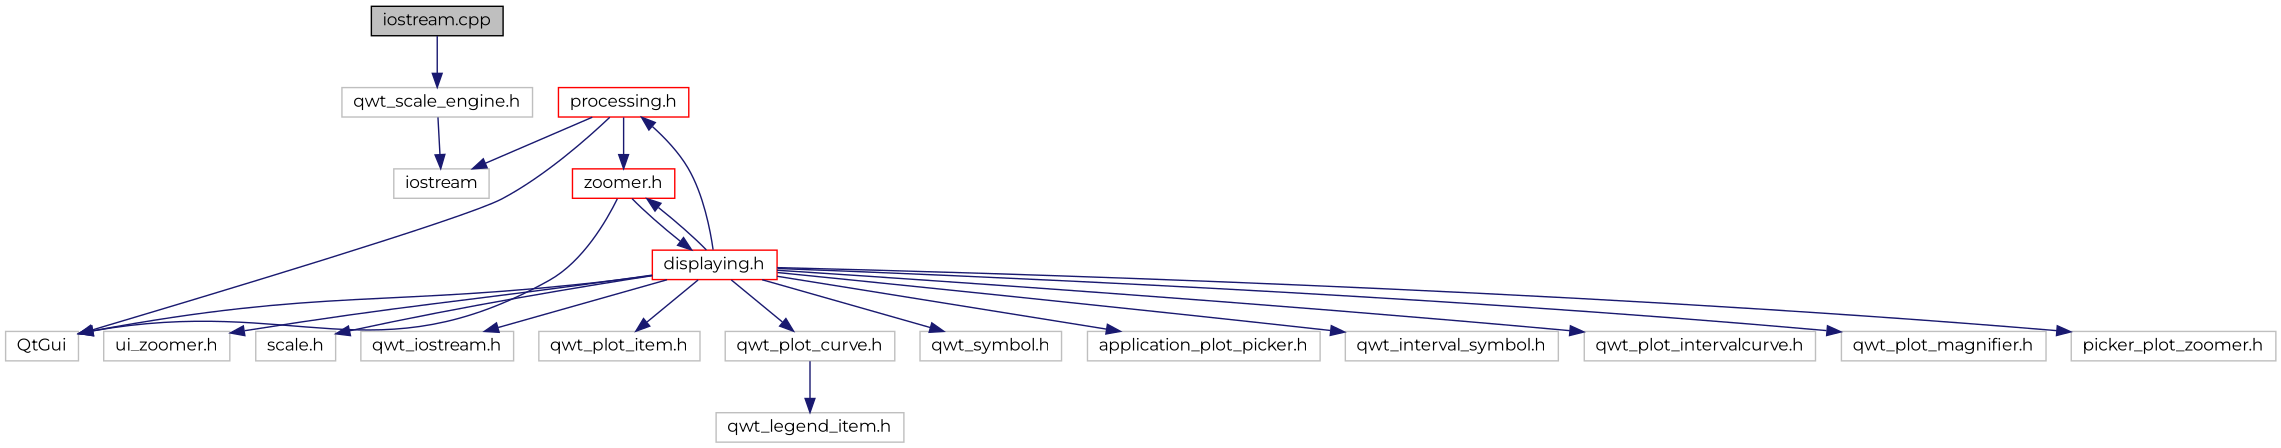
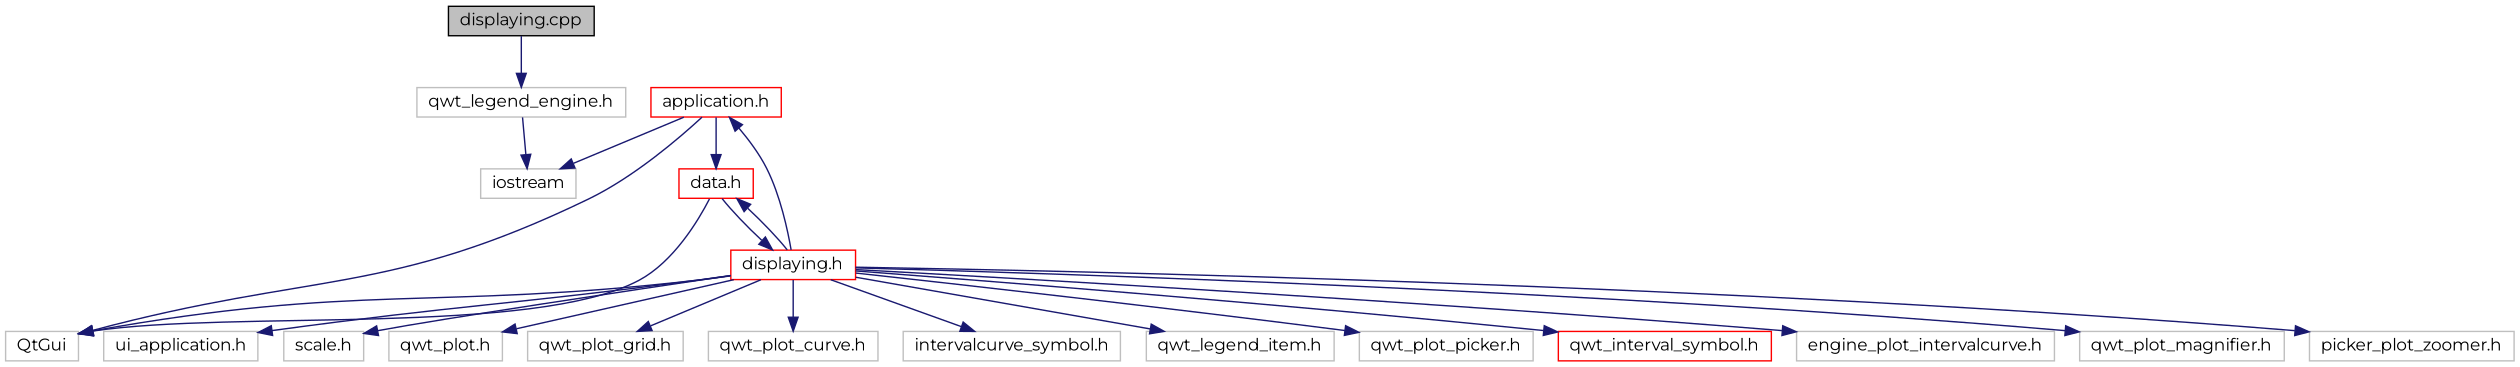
(437, 21) -> (521, 21)
(437, 102) -> (521, 102)
(624, 102) -> (716, 102)
(624, 184) -> (716, 184)
(167, 346) -> (181, 346)
(437, 346) -> (446, 346)
(619, 346) -> (605, 346)
(991, 346) -> (1012, 346)
(1204, 346) -> (1446, 346)
(1452, 346) -> (1665, 346)
(1700, 346) -> (1926, 346)
(810, 380) -> (1003, 303)
